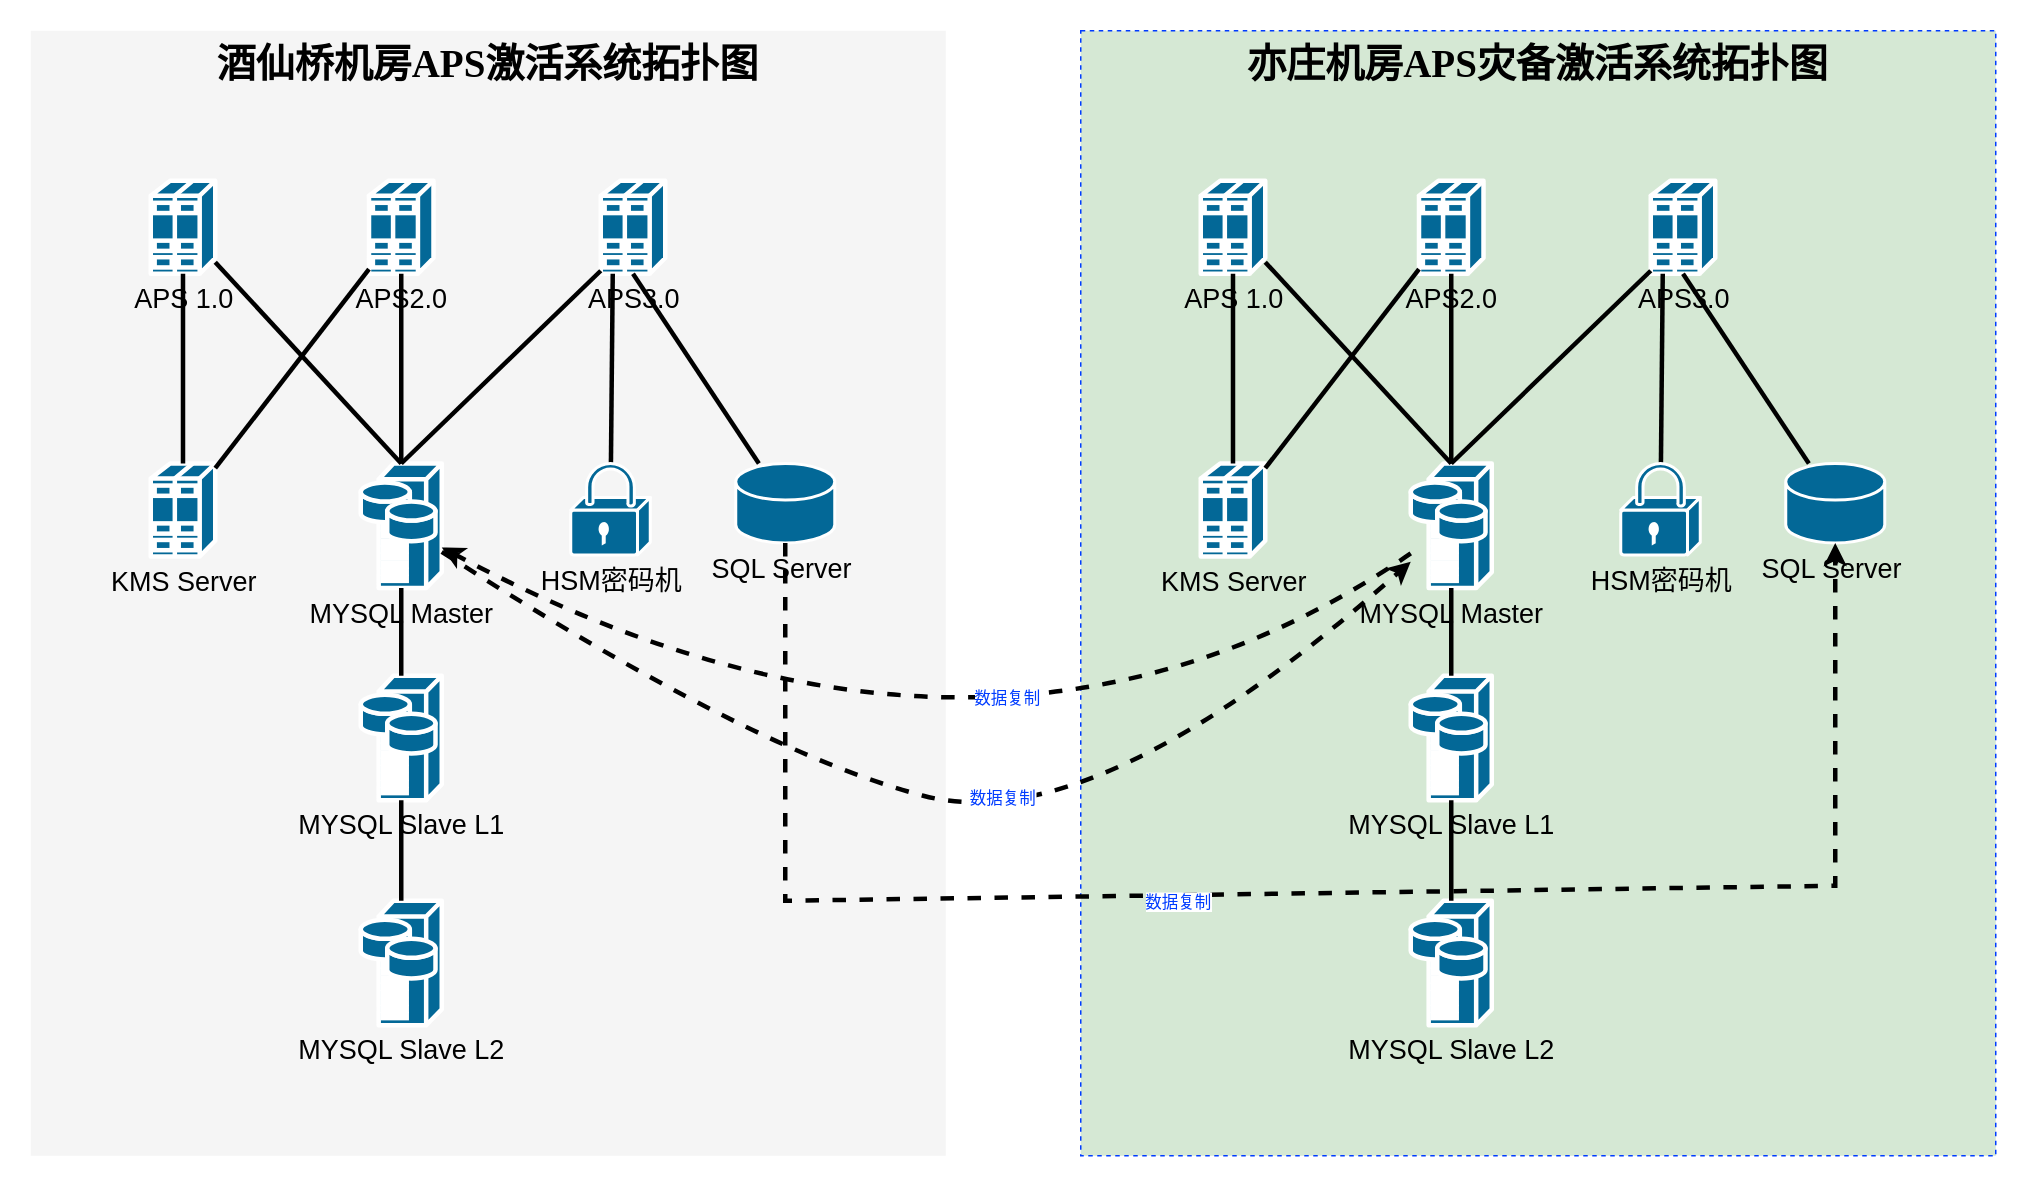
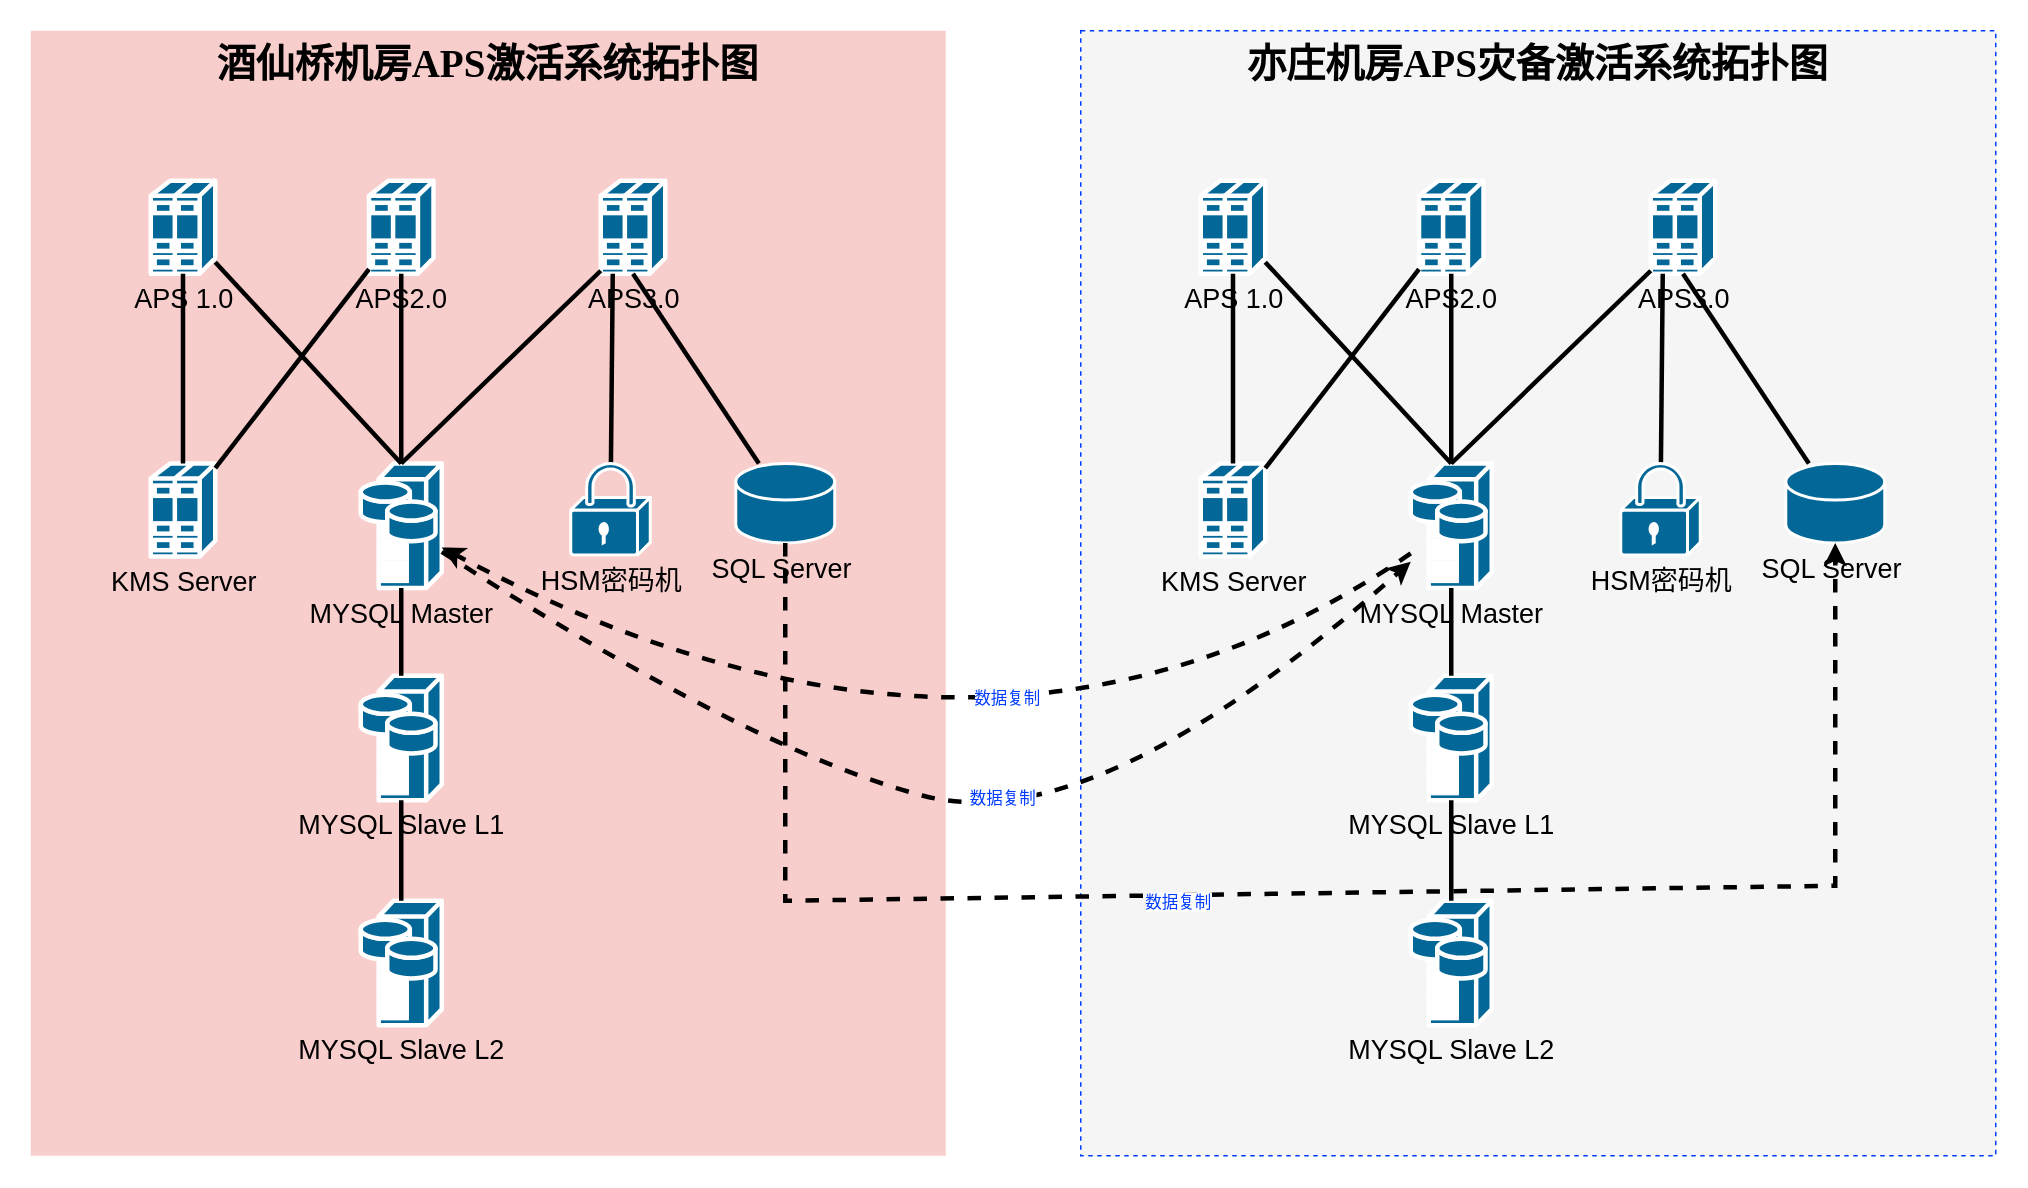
(488, 593) -> (488, 593)
(1538, 593) -> (1538, 593)
